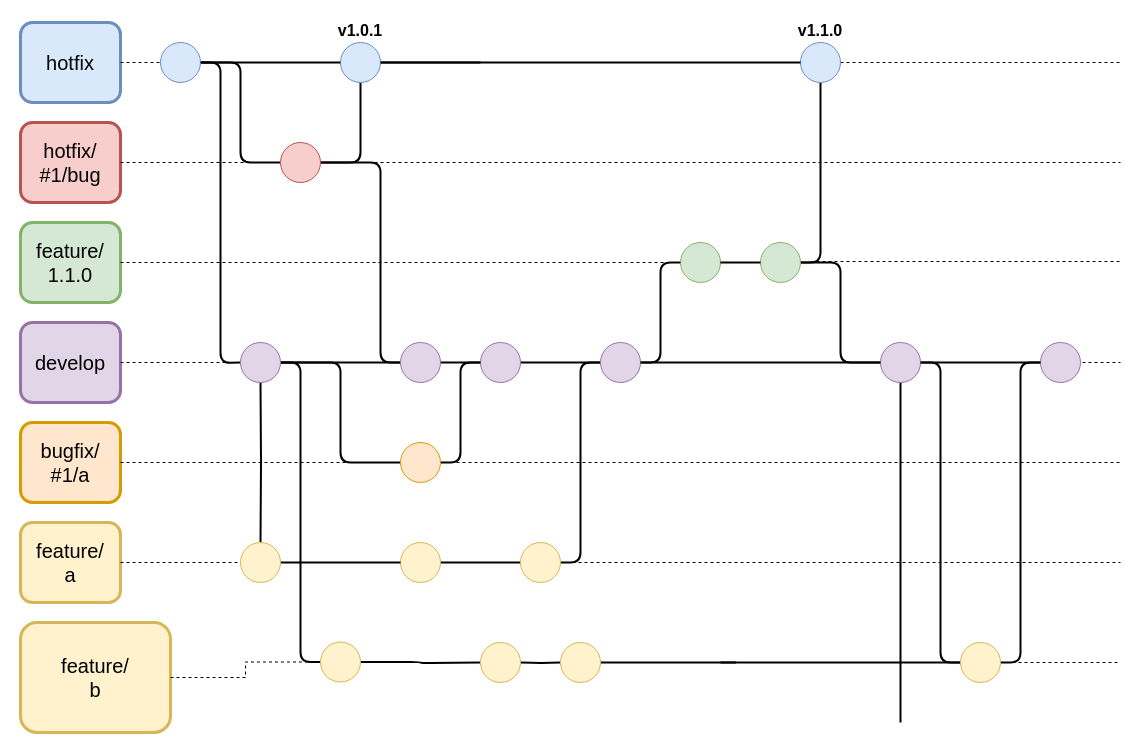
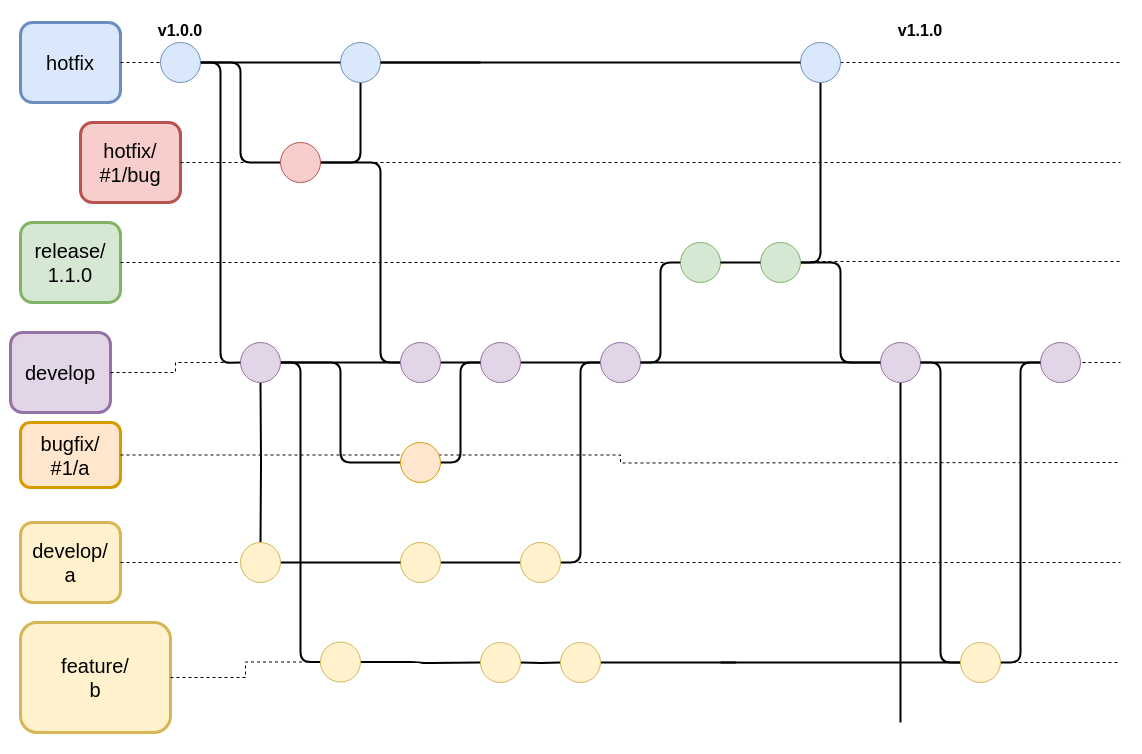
none -> (181, 31)
(361, 31) -> none
(821, 31) -> (921, 31)
(71, 163) -> (131, 163)
(71, 263) -> (71, 263)
(71, 363) -> (61, 373)
(71, 463) -> (71, 455)
(71, 563) -> (71, 563)
